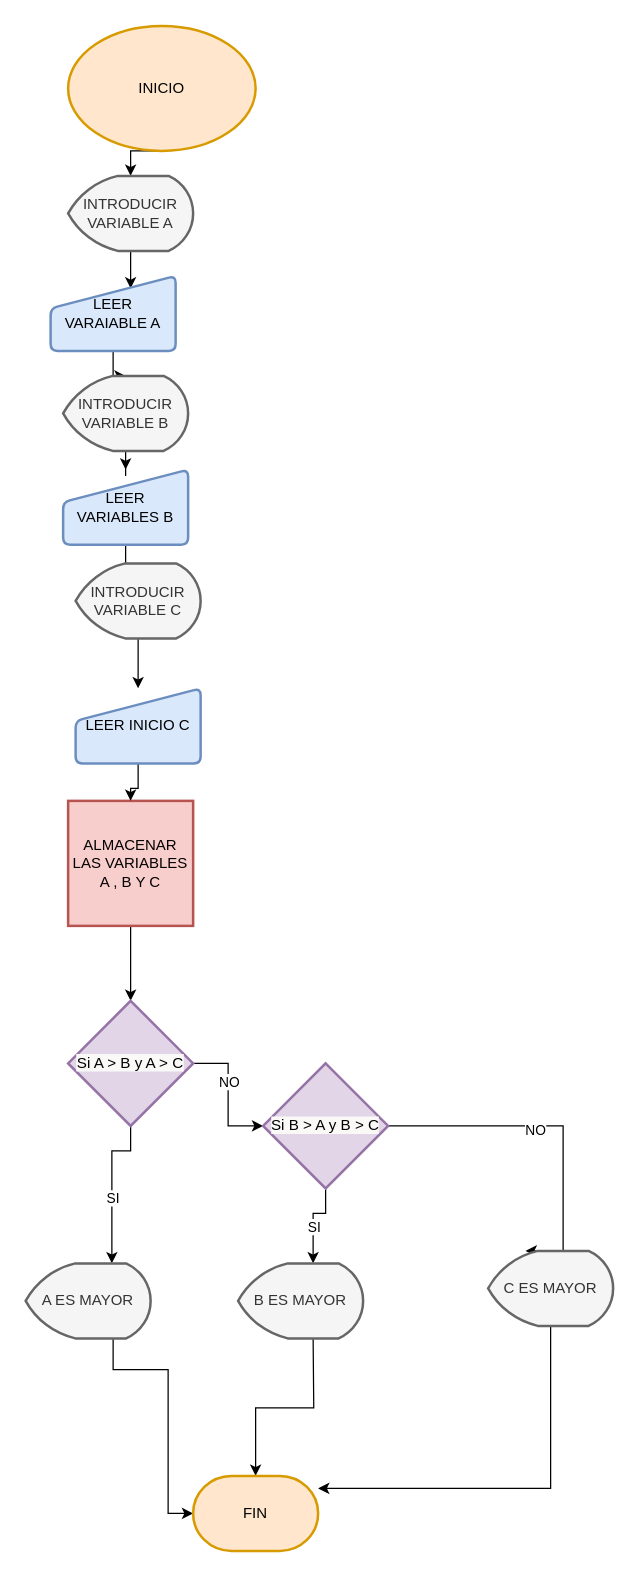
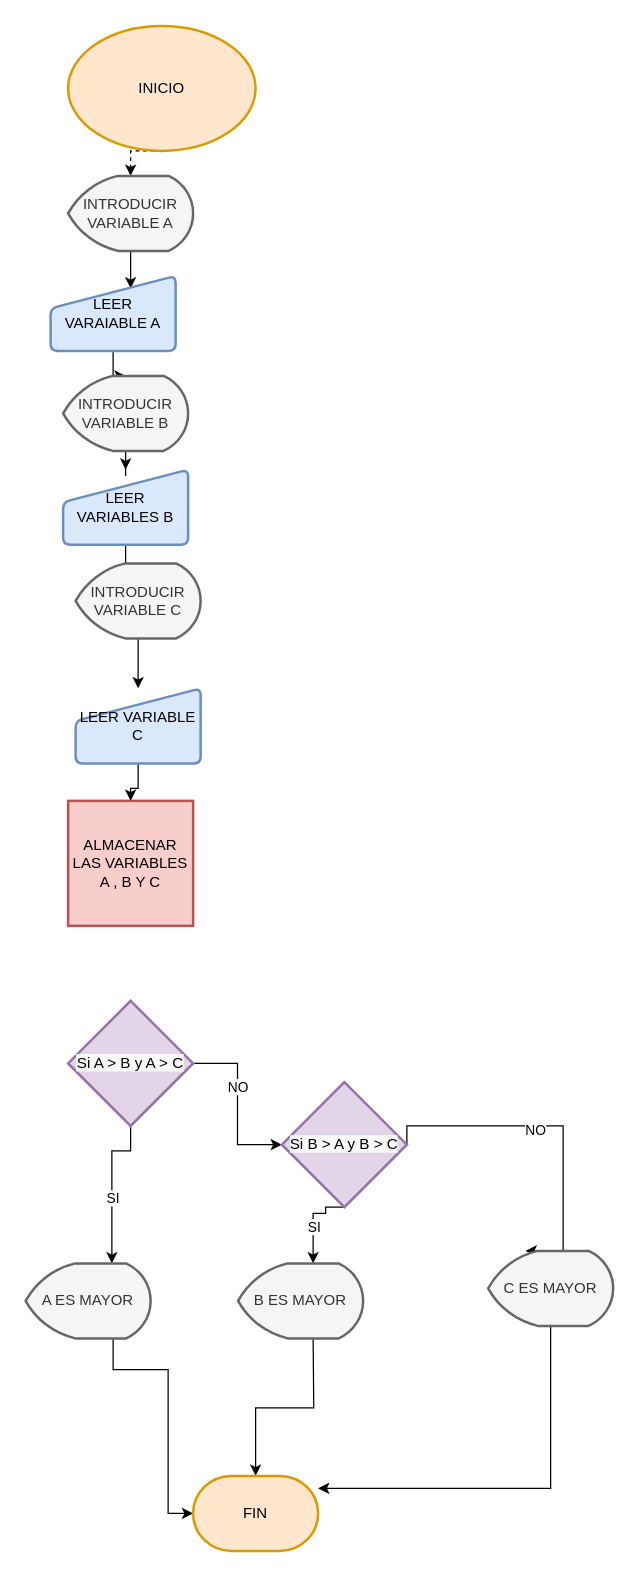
(131, 152) -> (131, 152)
(138, 726) -> (138, 726)
(131, 959) -> none
(326, 1126) -> (344, 1144)
